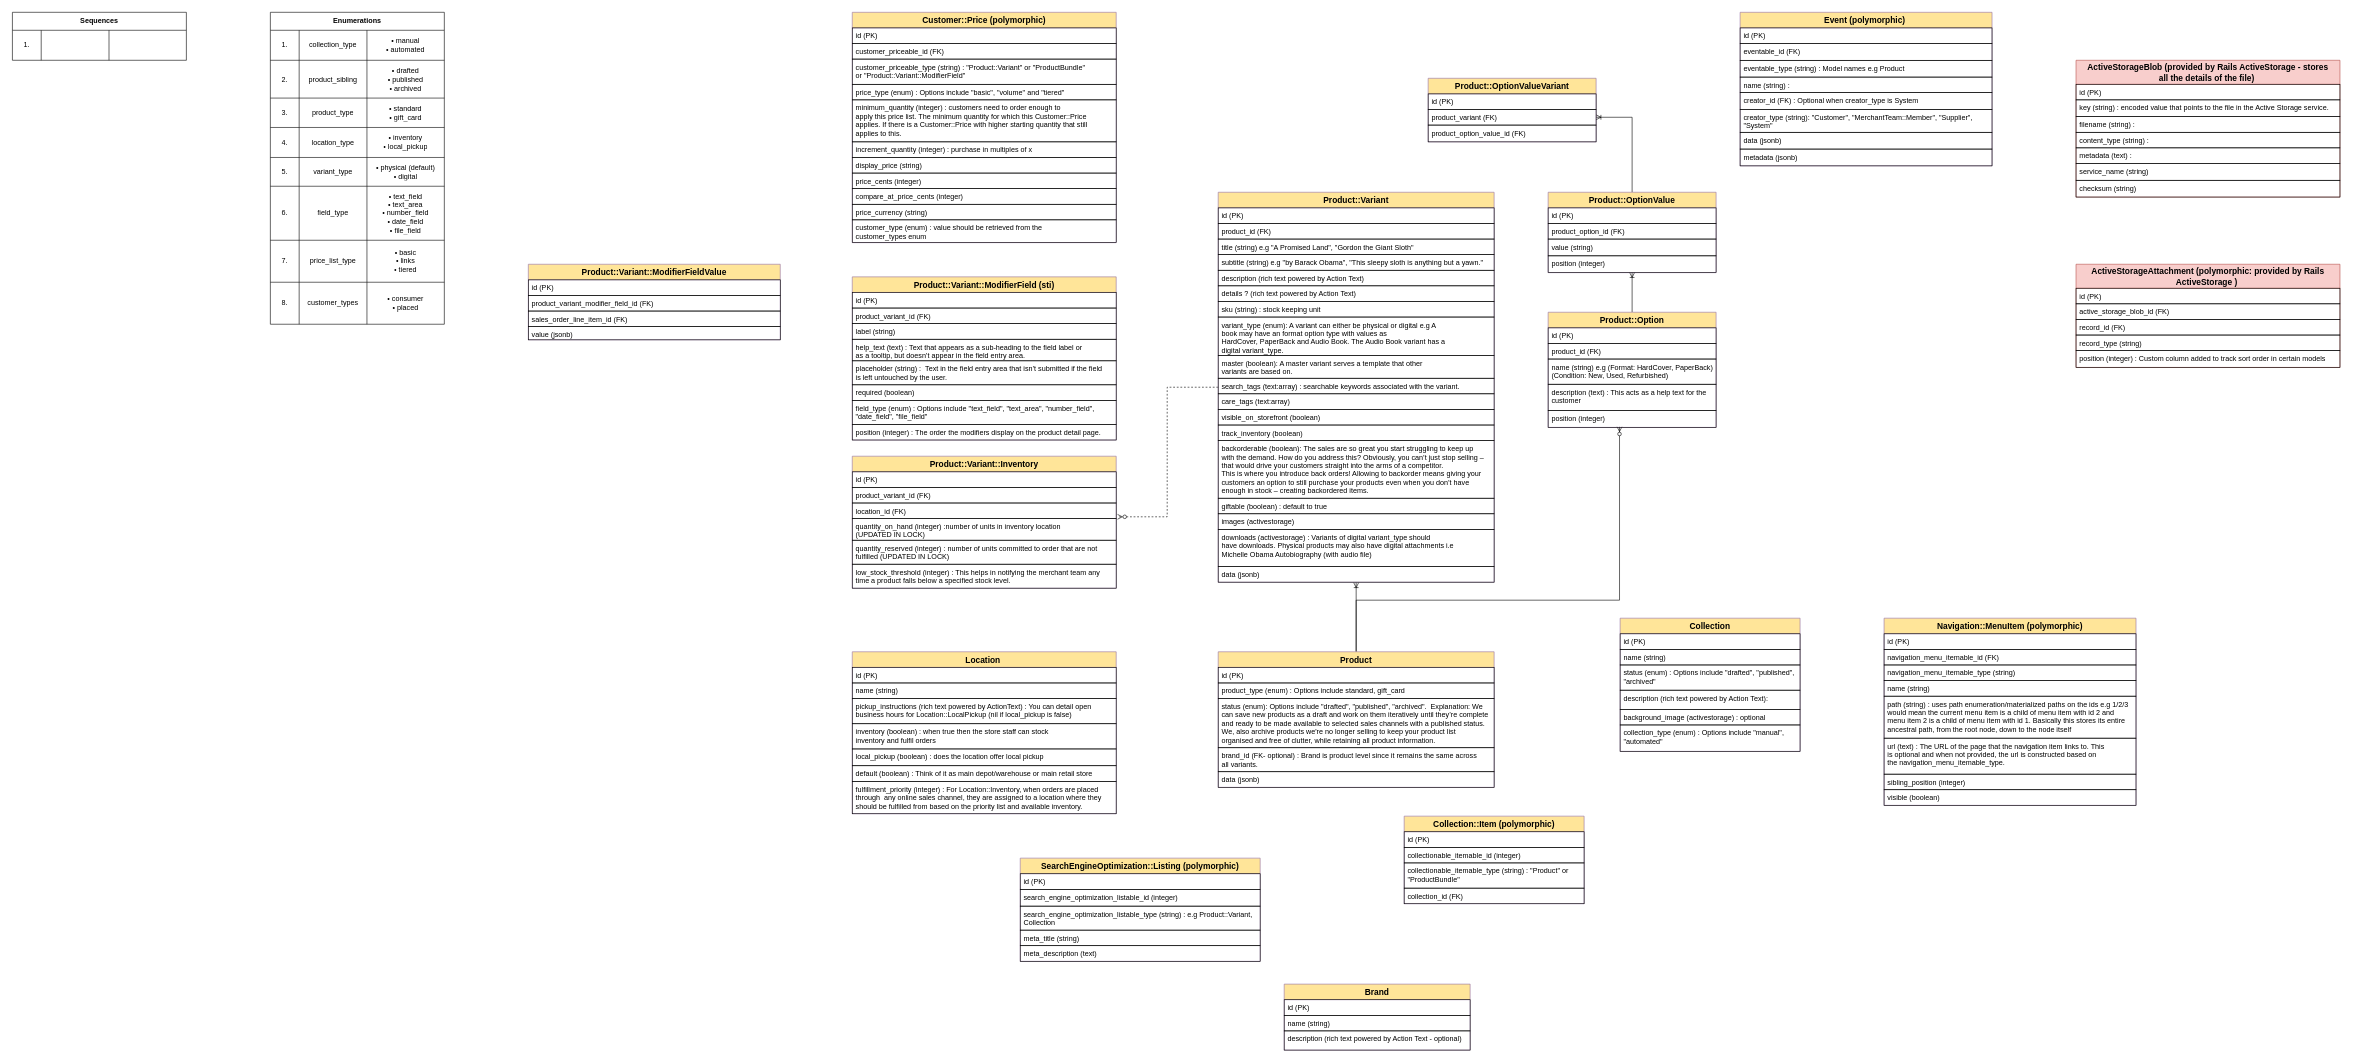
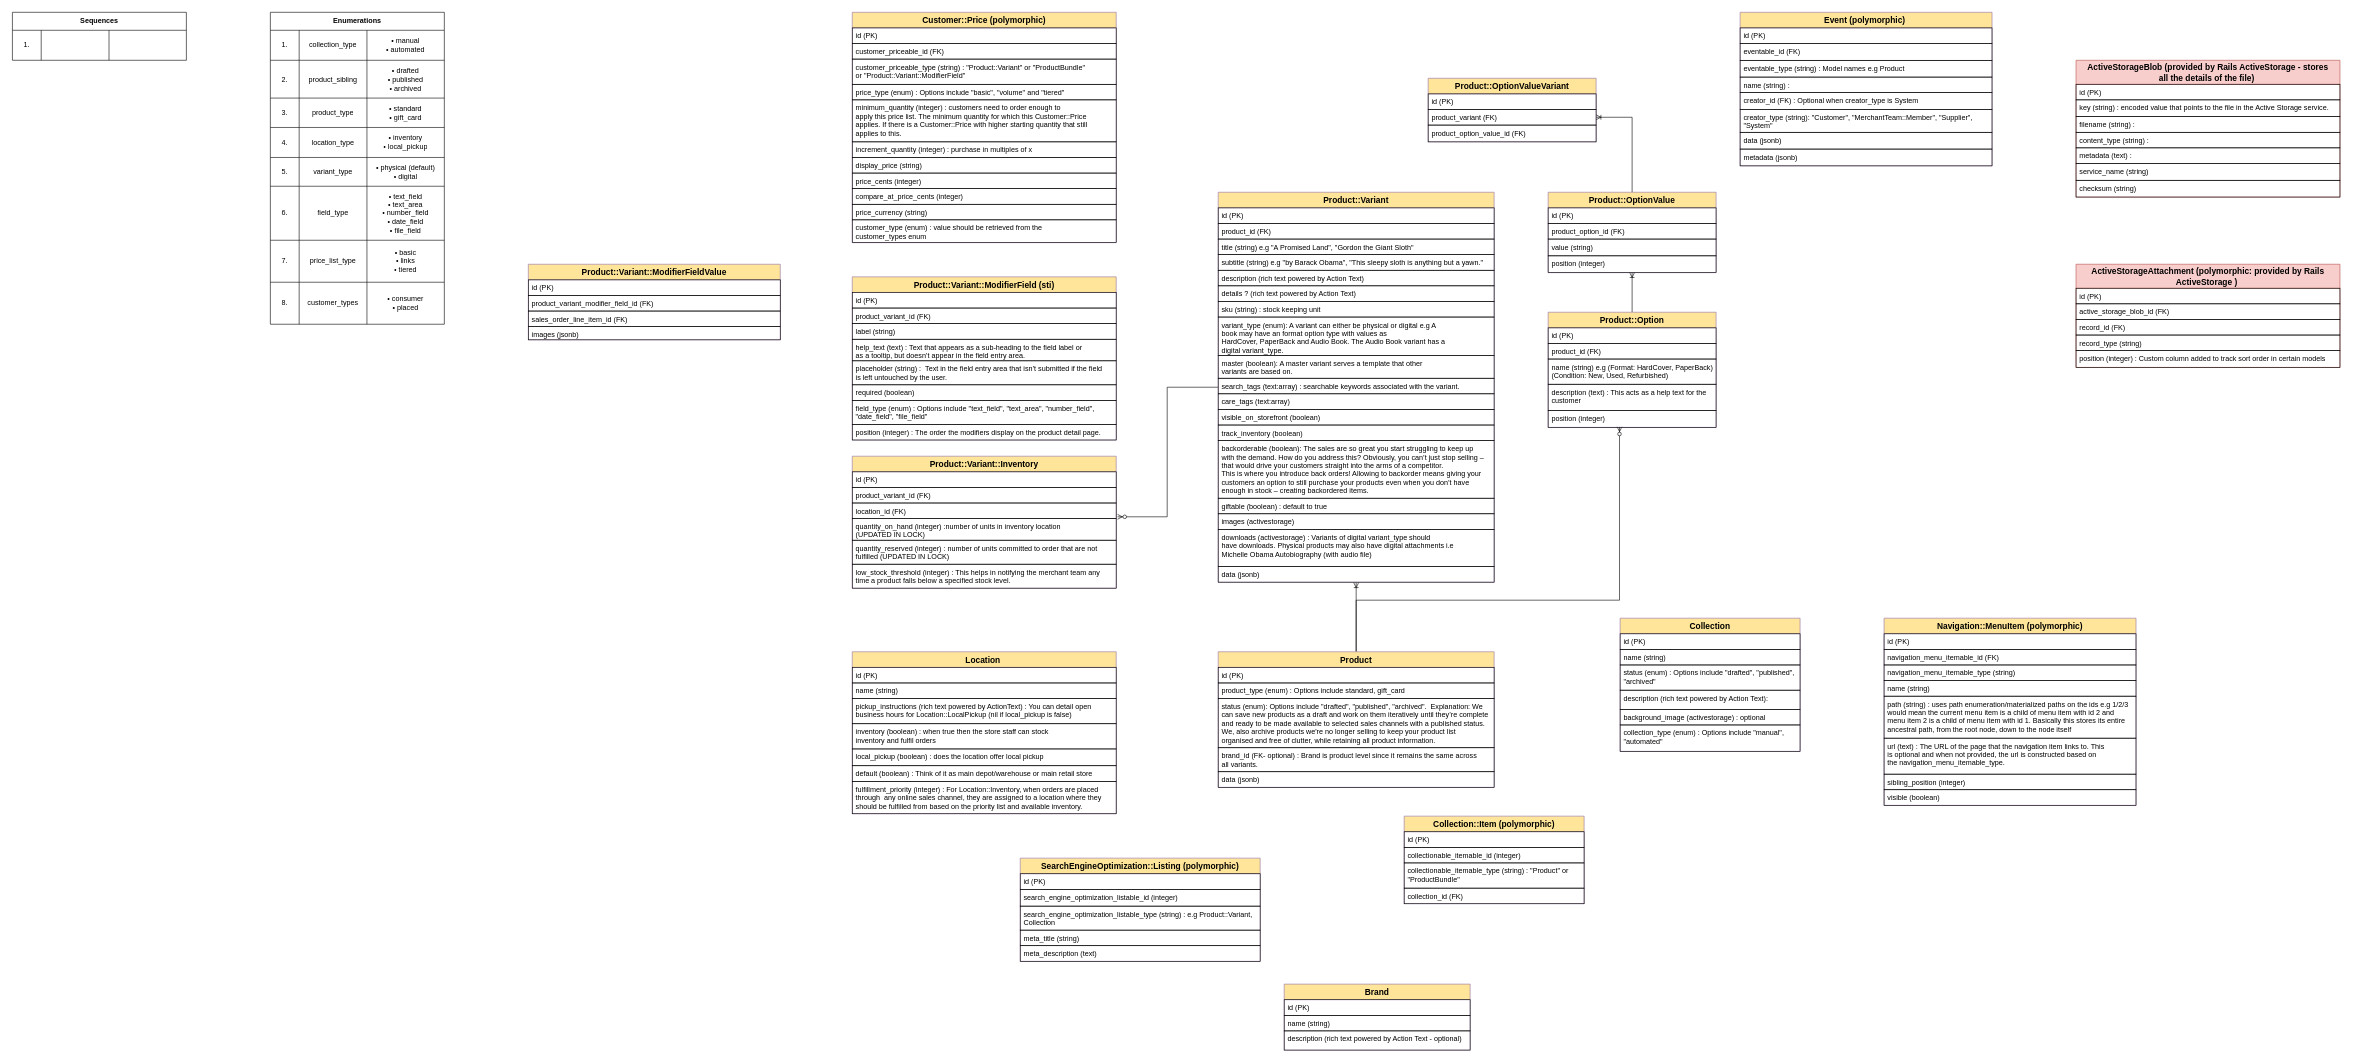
(556, 335) -> (558, 335)
(1167, 452) -> (1167, 452)
